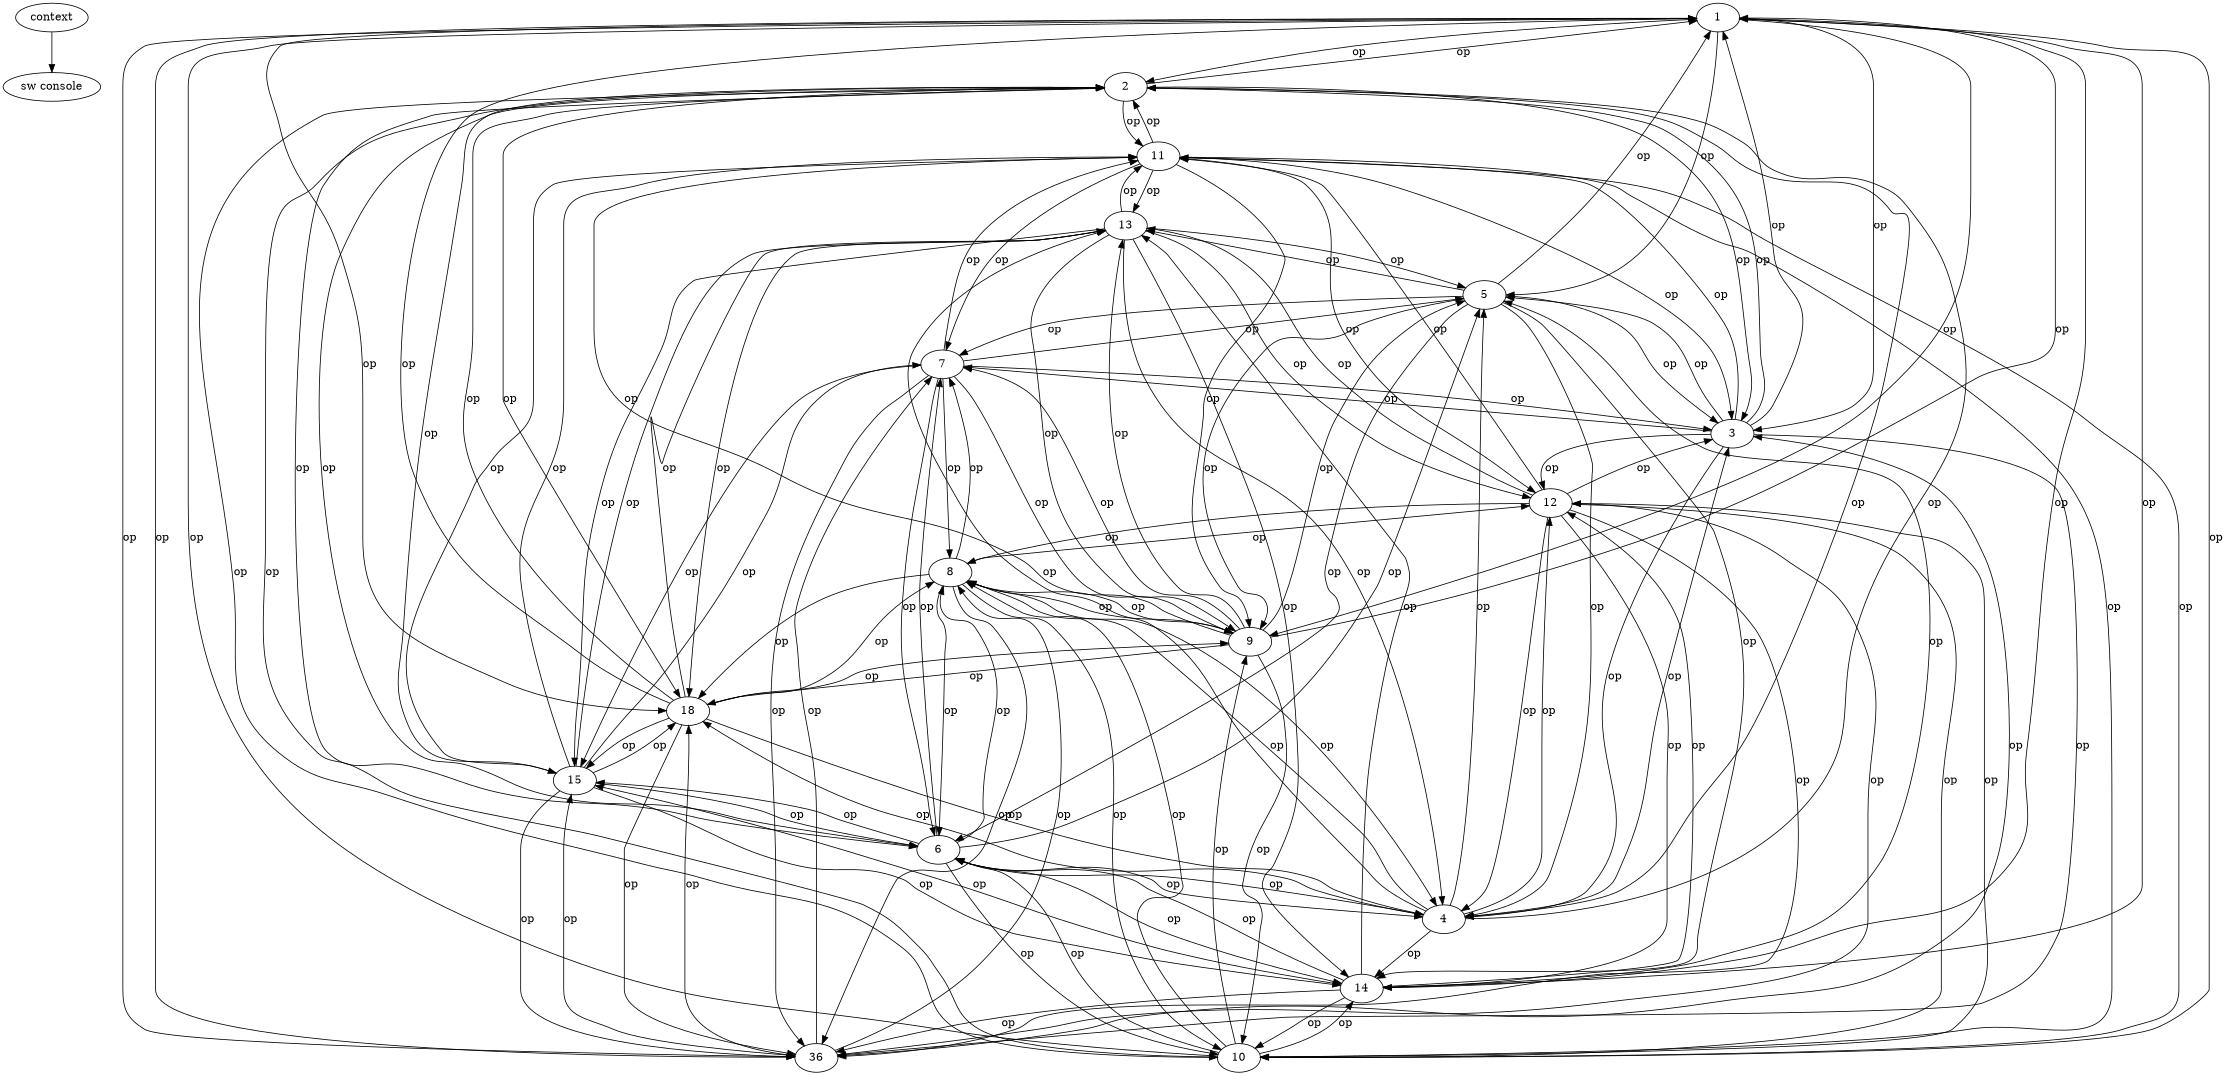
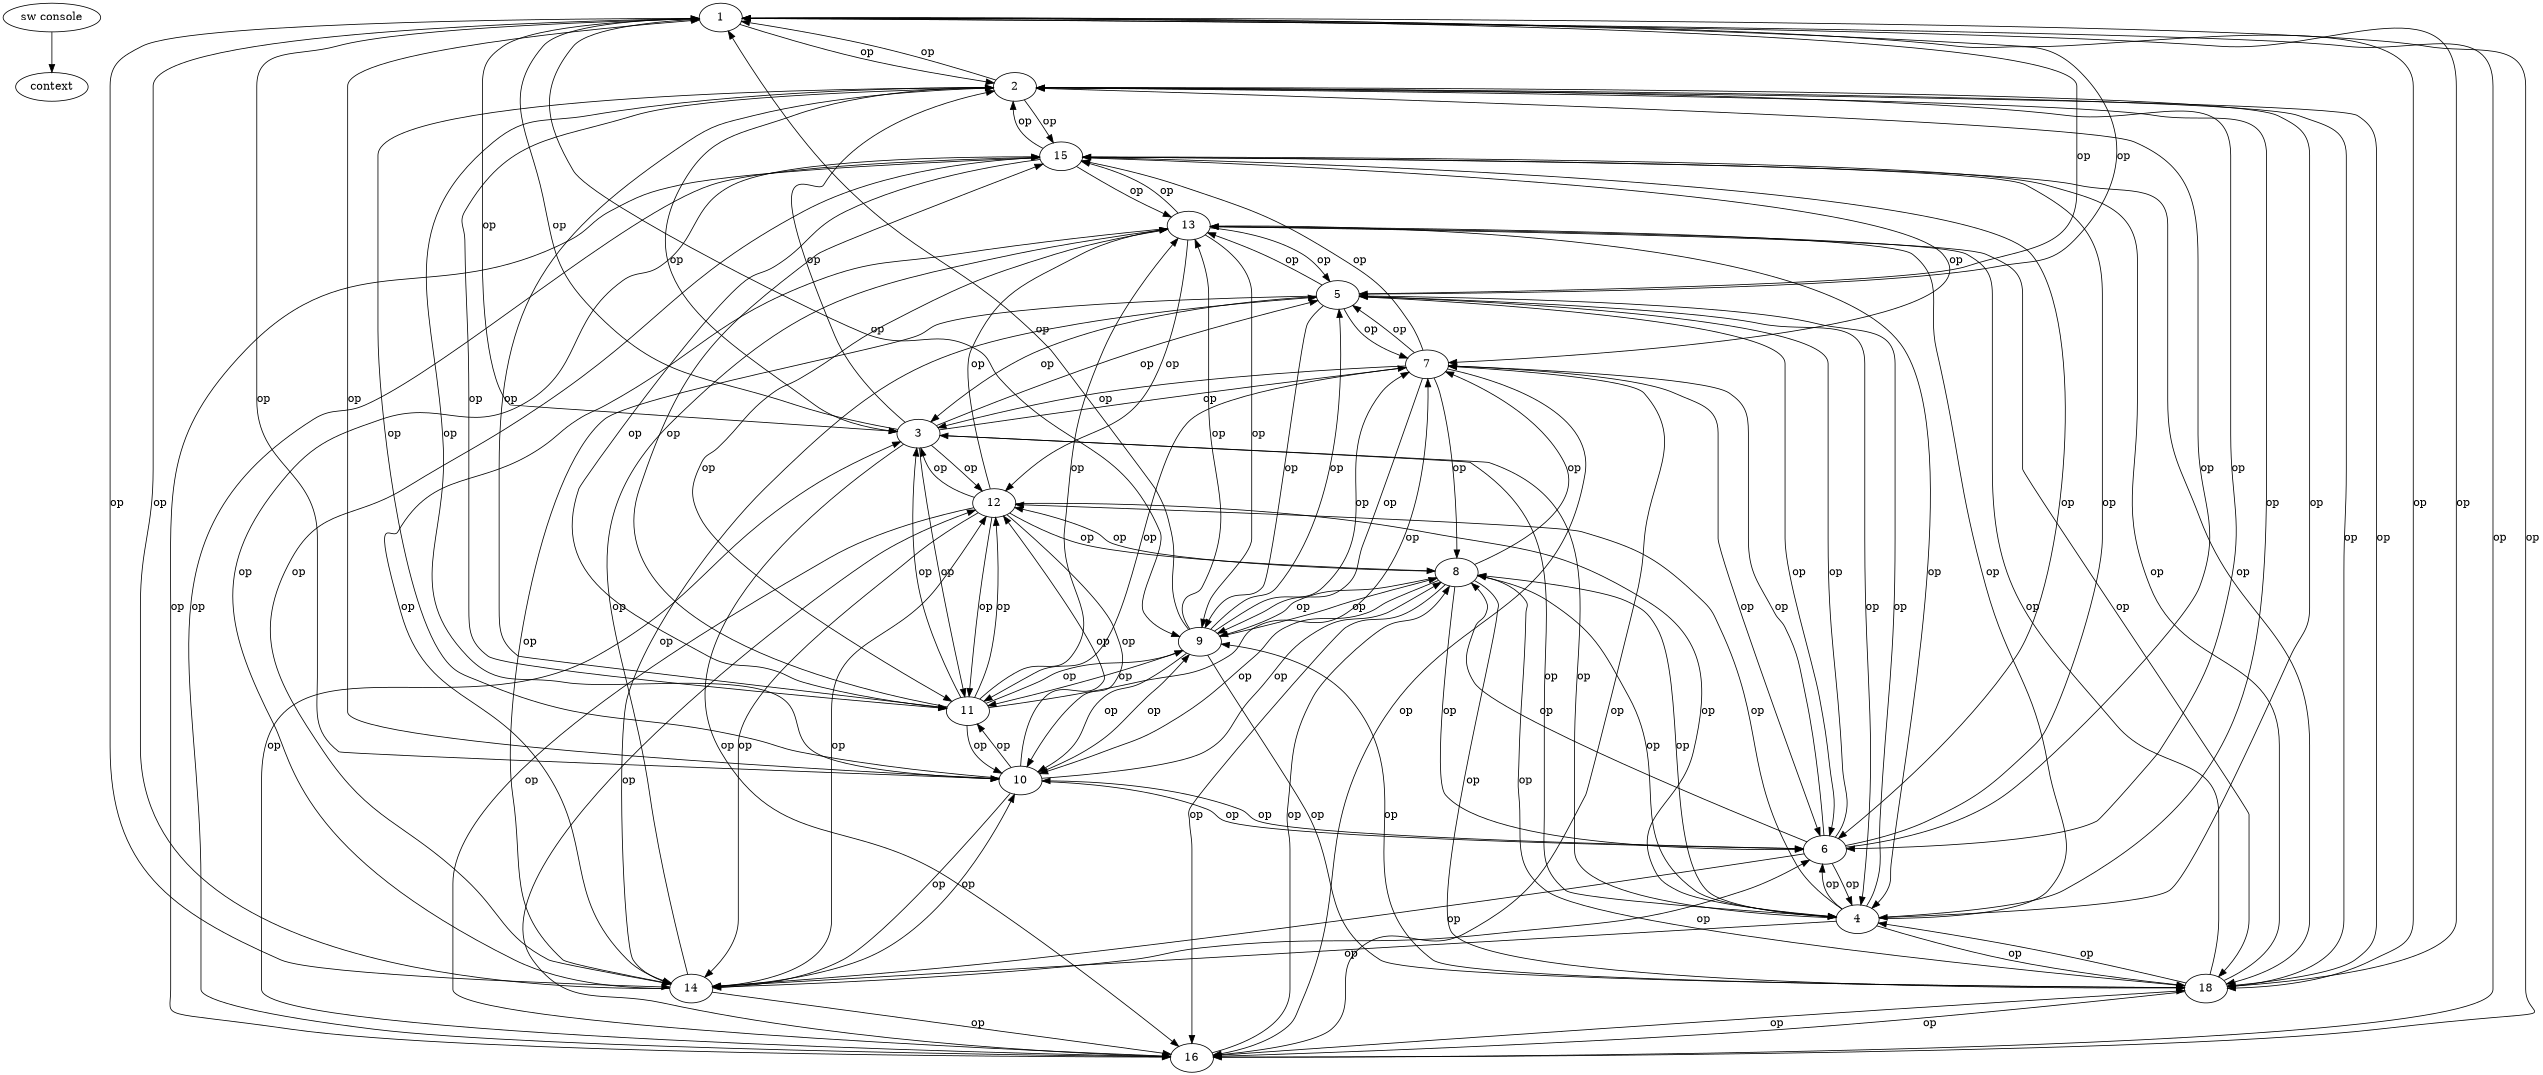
(52, 48) -> (52, 48)
none -> (1037, 118)
(816, 1058) -> (1192, 1058)
